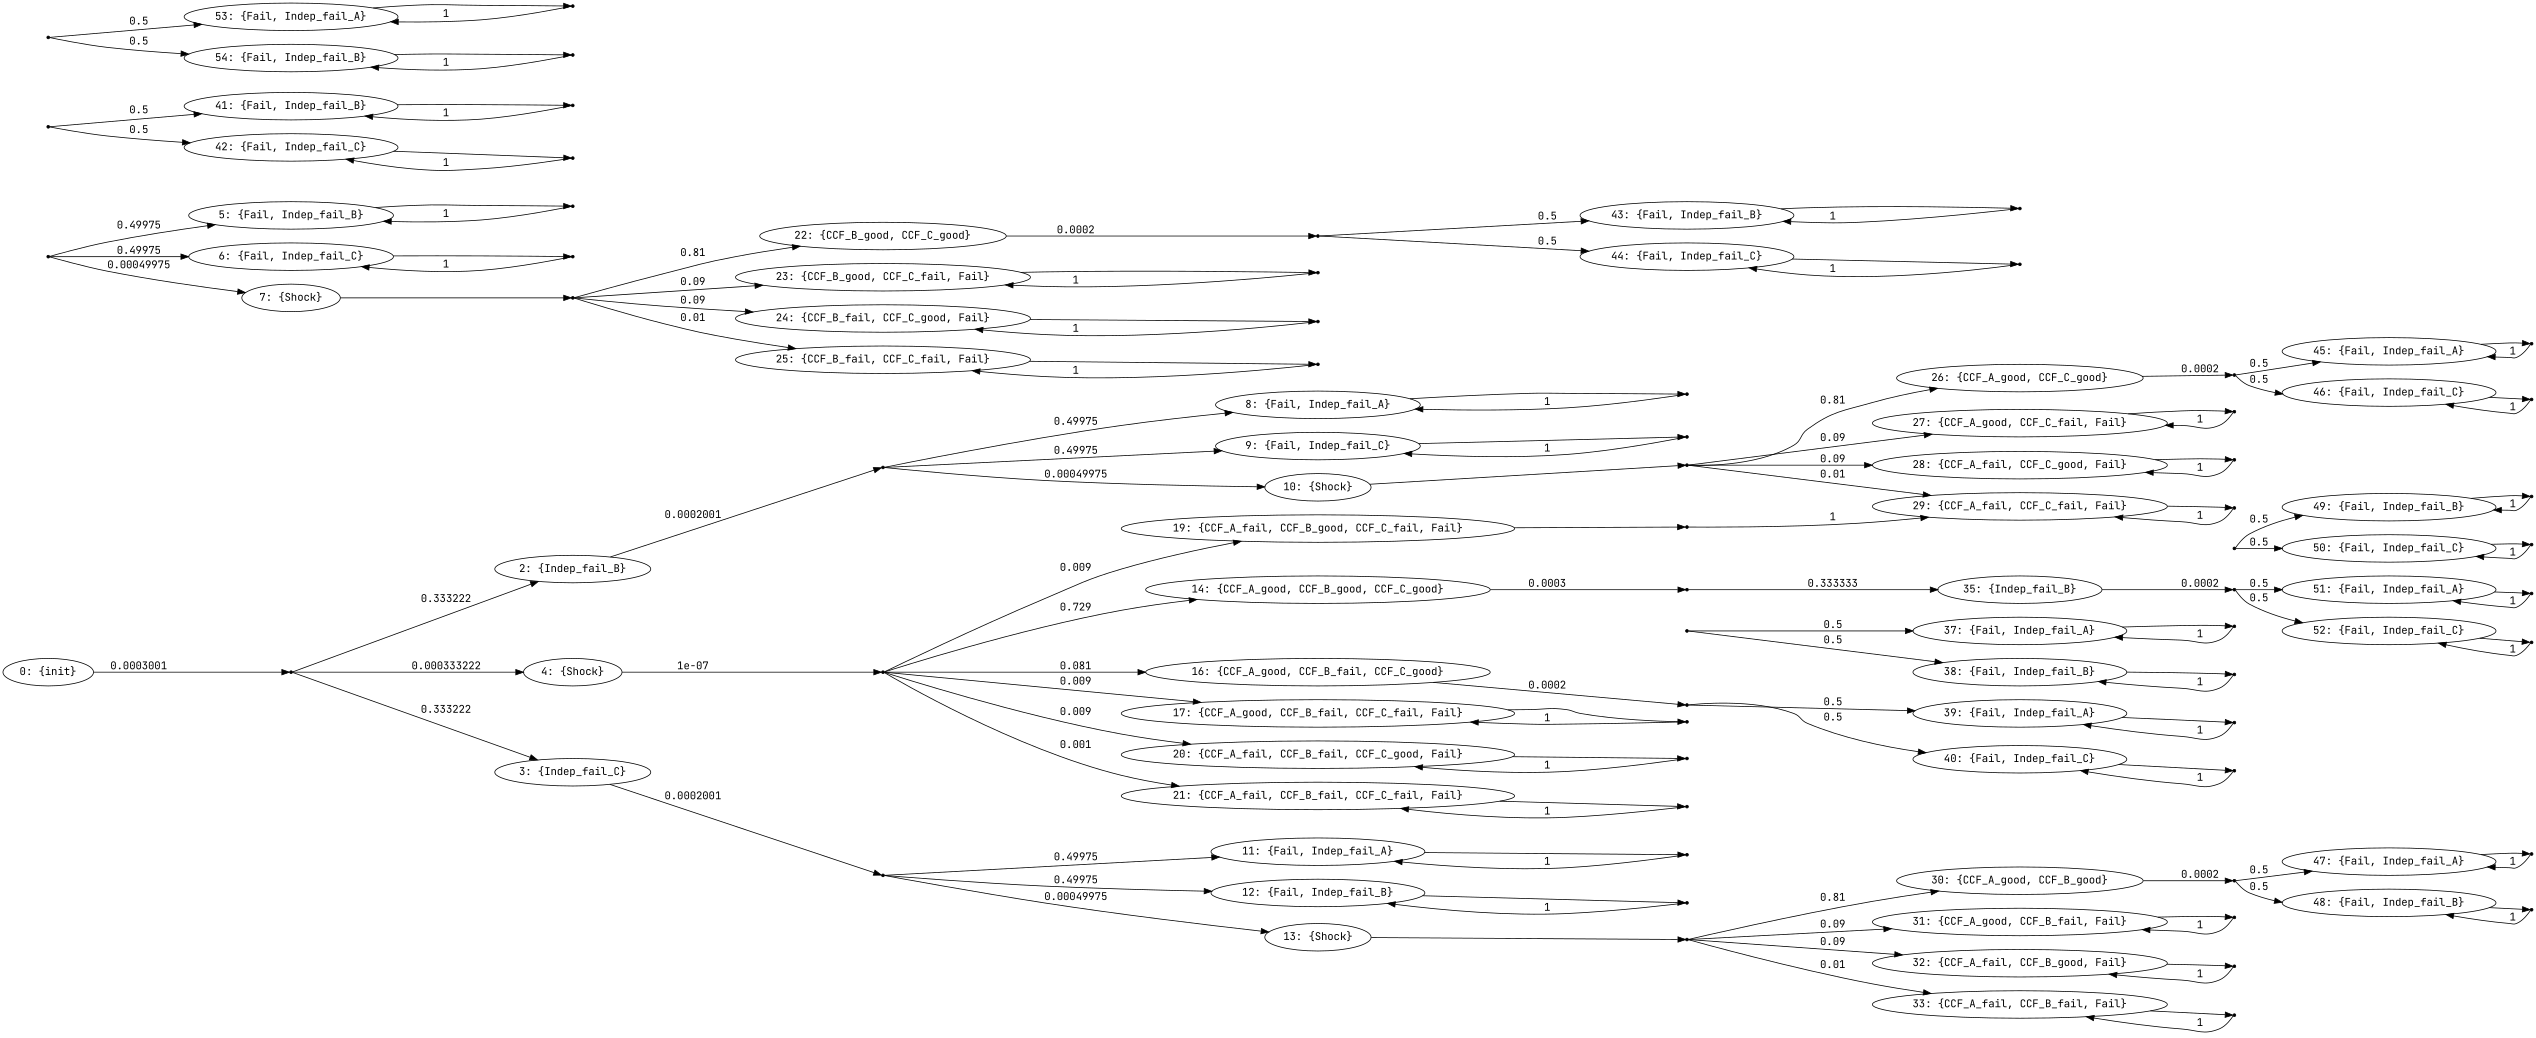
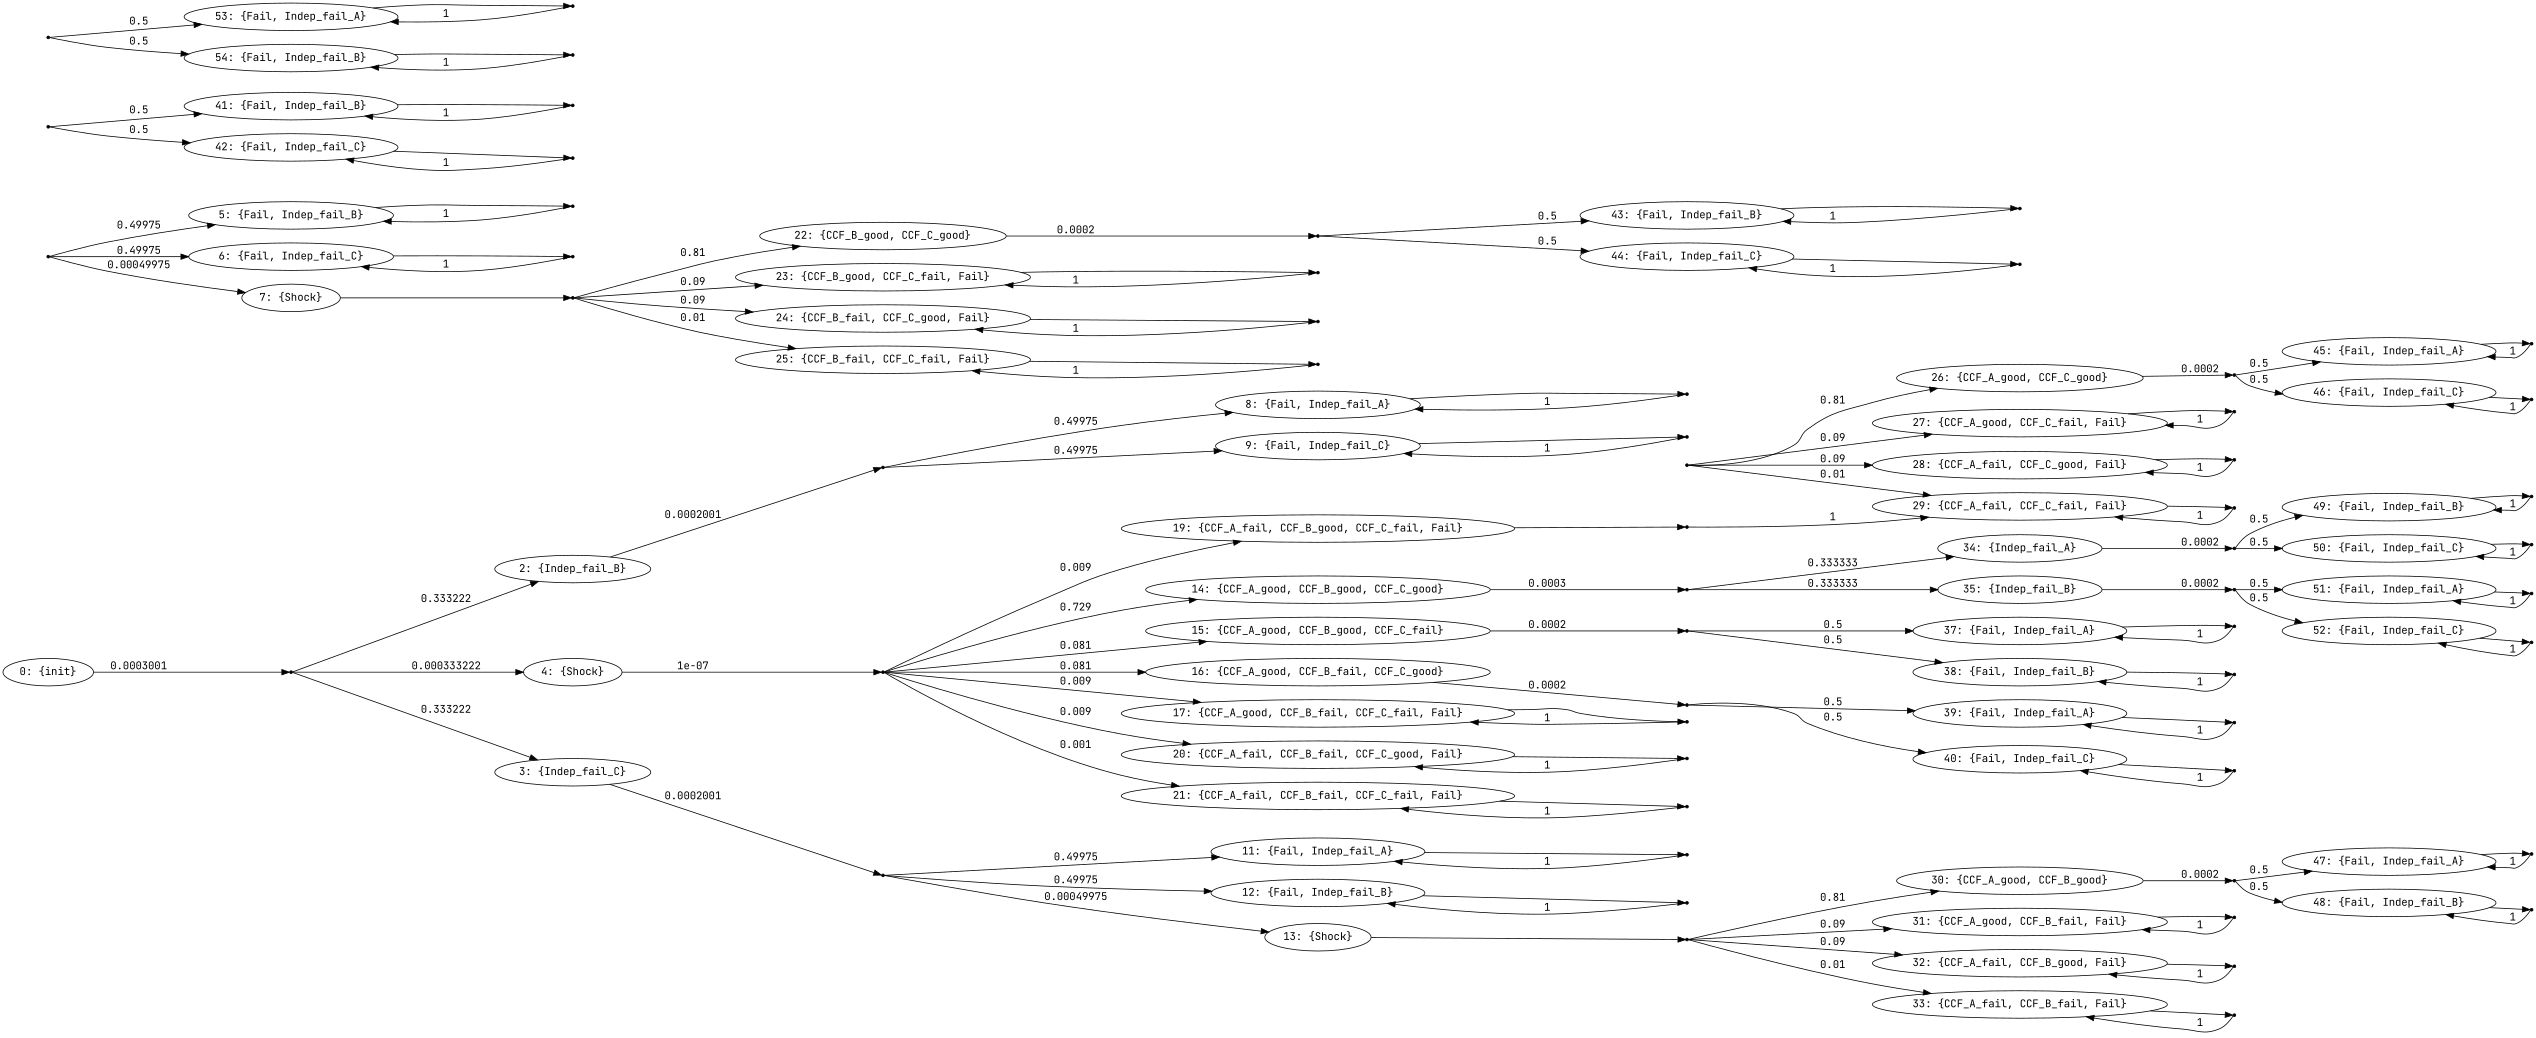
(1318, 487) -> none
none -> (2020, 548)
none -> (1318, 631)
